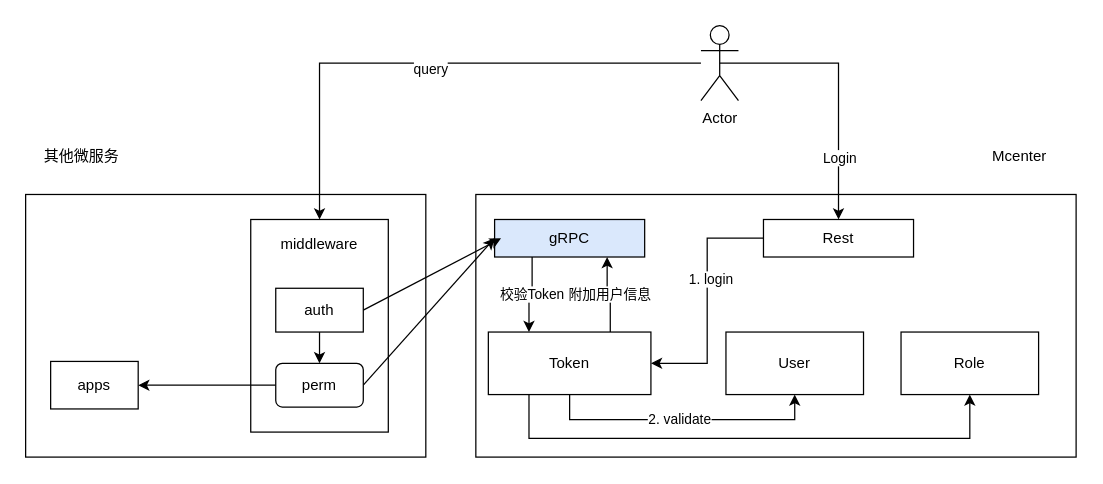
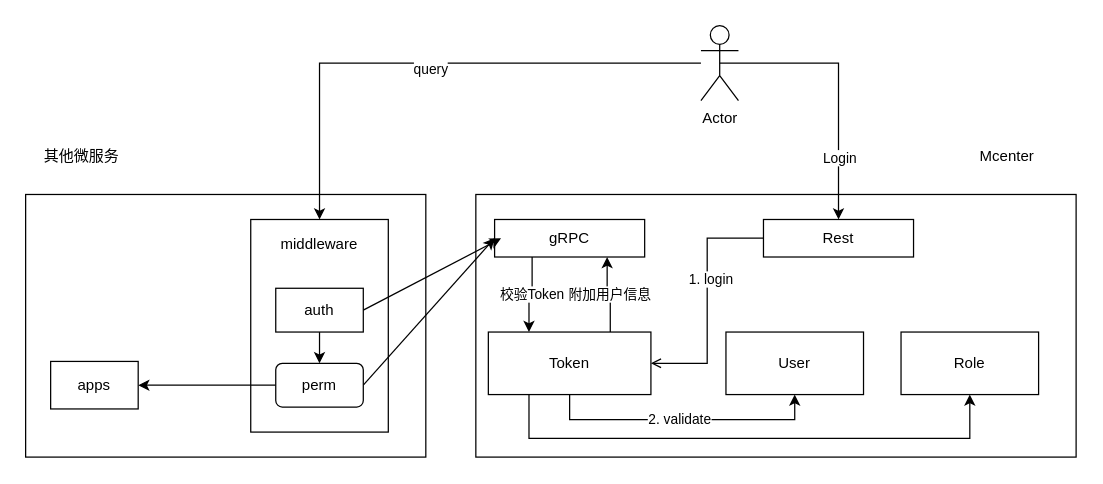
(1019, 157) -> (1007, 157)
(569, 238) -> (569, 238)
(661, 363) -> (657, 363)
